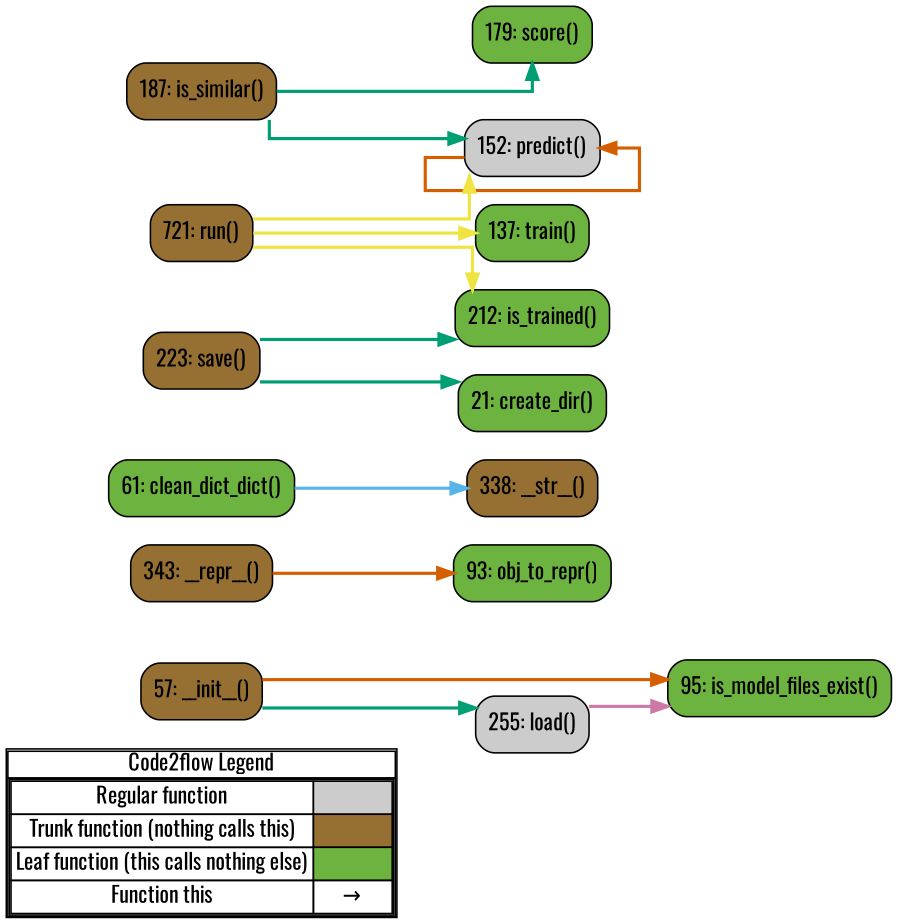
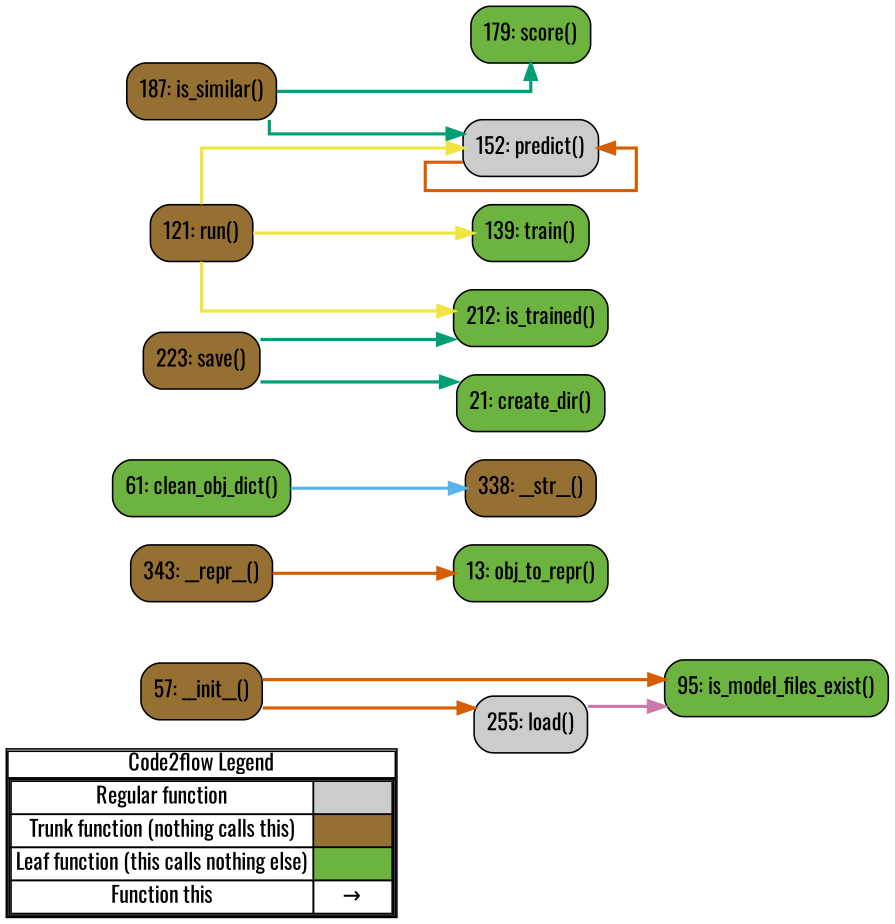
(202, 233) -> (202, 233)
(532, 233) -> (531, 233)
(202, 488) -> (202, 488)
(532, 573) -> (531, 573)
(361, 708) -> (360, 708)
